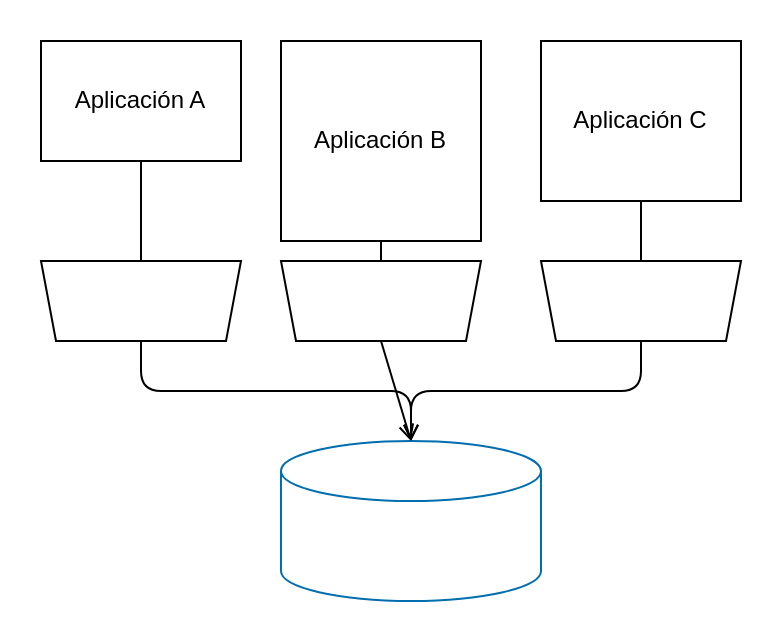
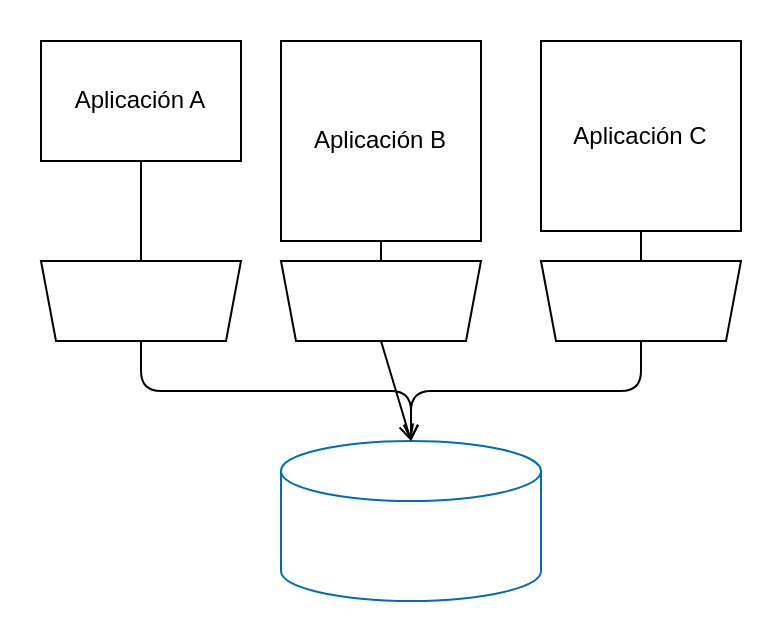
(641, 121) -> (641, 136)
